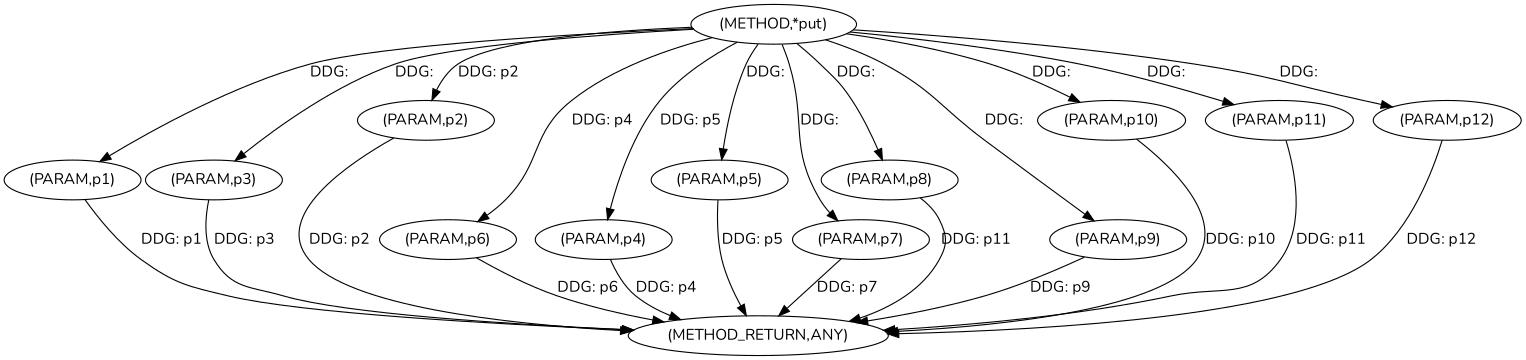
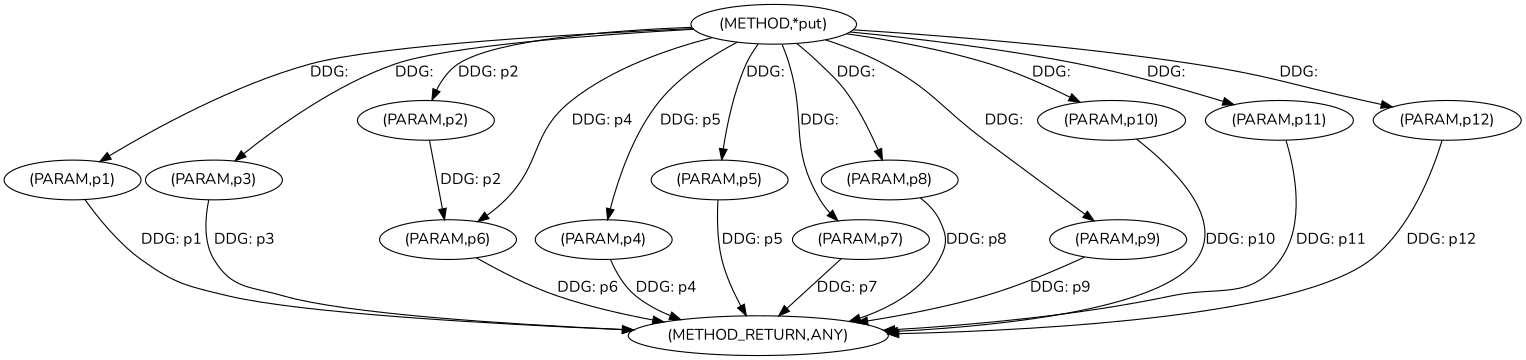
(976, 240) -> (976, 240)
(378, 296) -> (436, 174)
